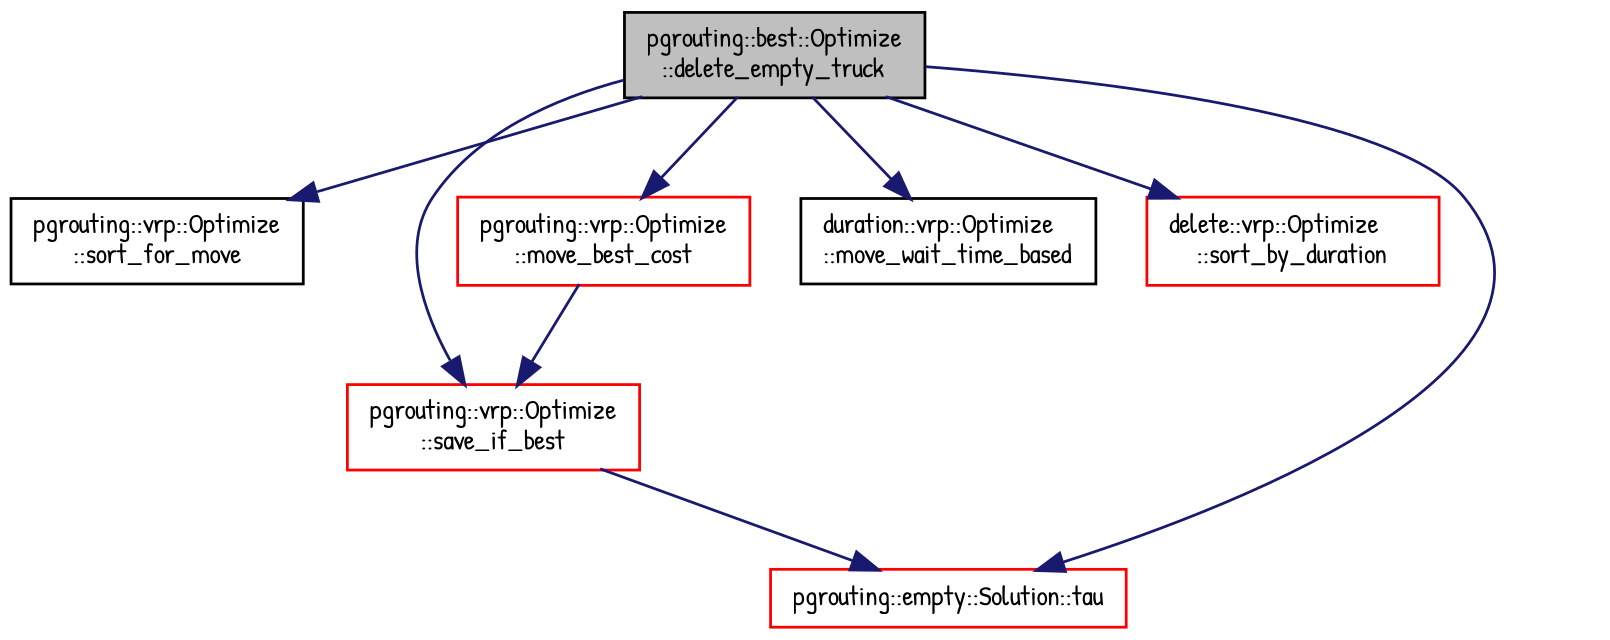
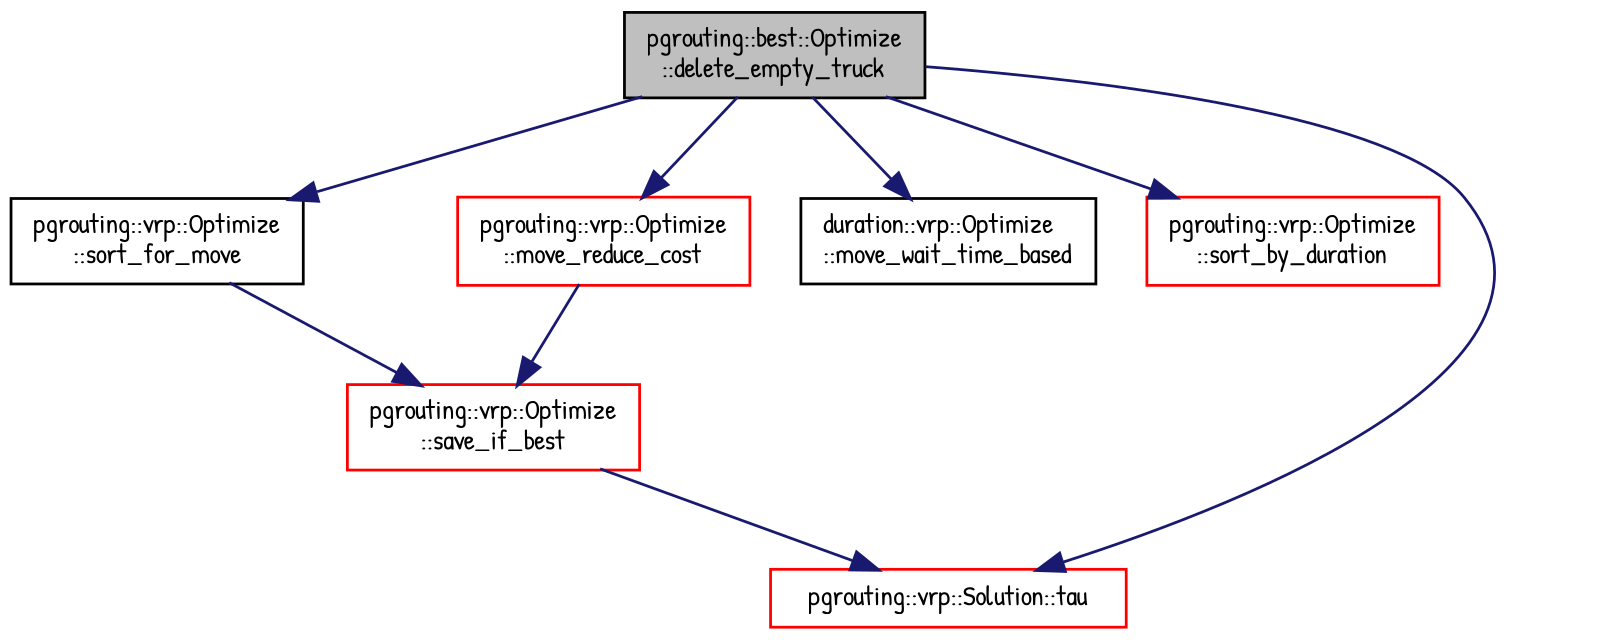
(450, 175) -> (313, 328)
(604, 241) -> (604, 241)
(1293, 241) -> (1293, 241)
(948, 598) -> (948, 598)
